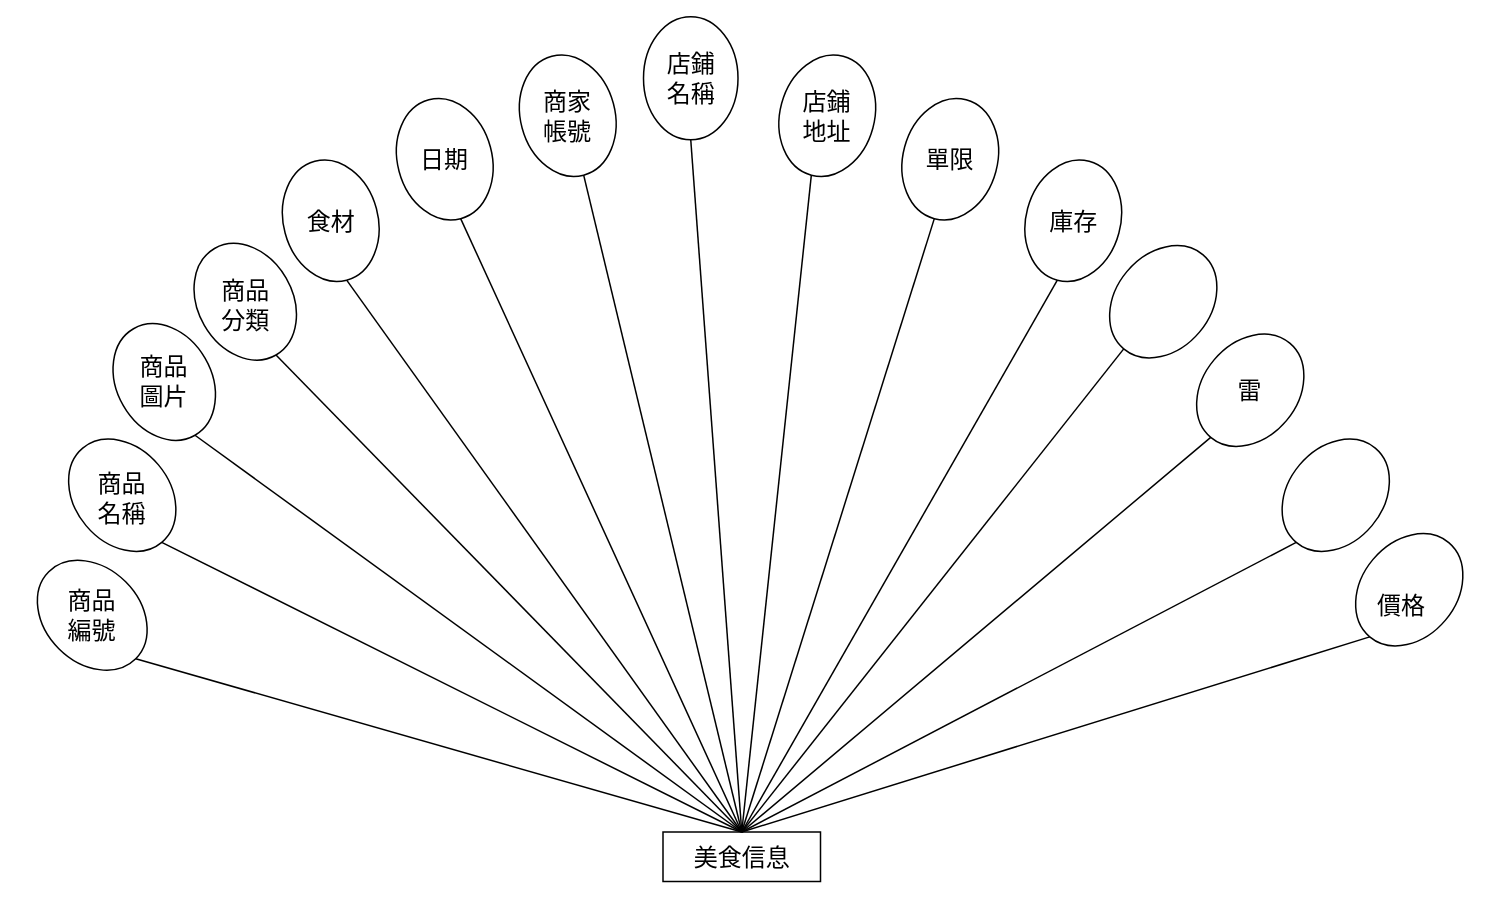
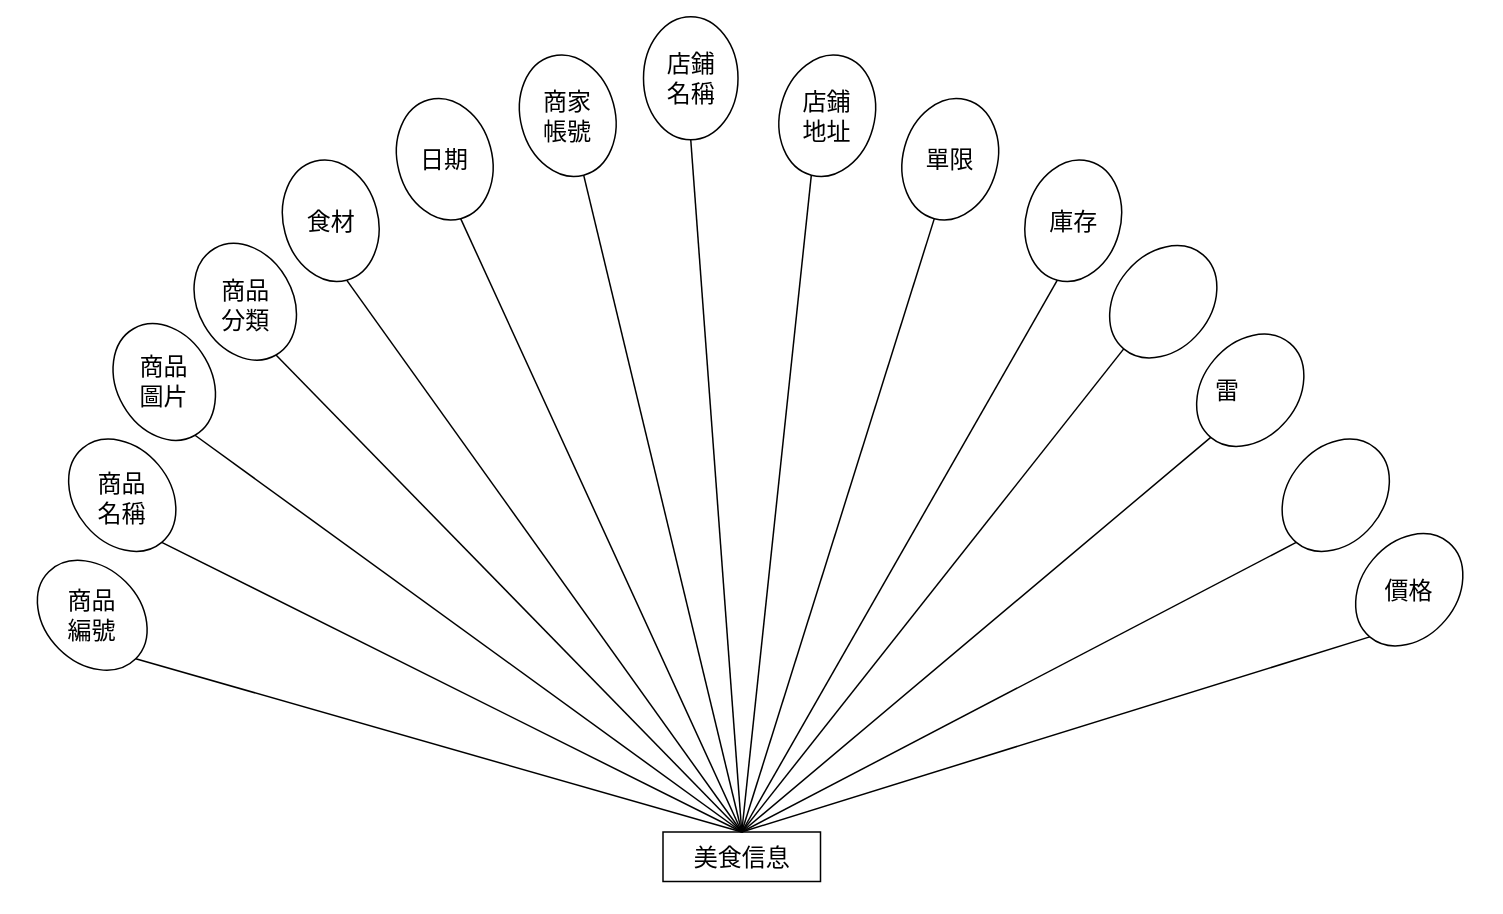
(1250, 390) -> (1228, 390)
(1402, 605) -> (1409, 590)
